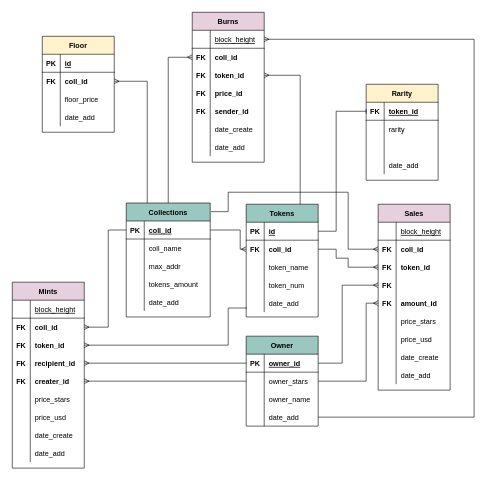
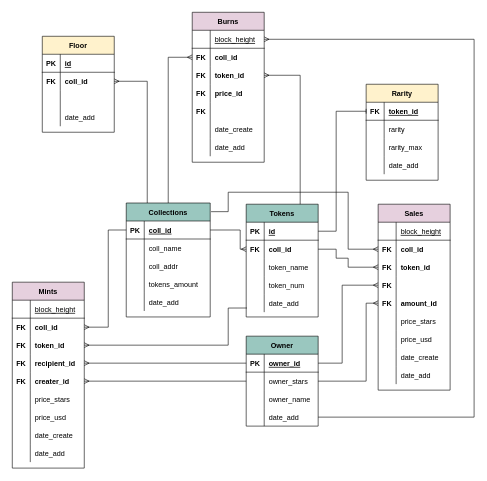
(87, 99) -> none
(237, 111) -> none
none -> (411, 147)
(165, 266) -> (165, 266)
